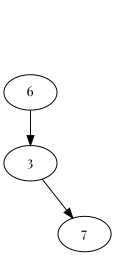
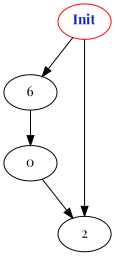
none -> (85, 22)
(30, 163) -> (30, 163)
(85, 234) -> (85, 234)
